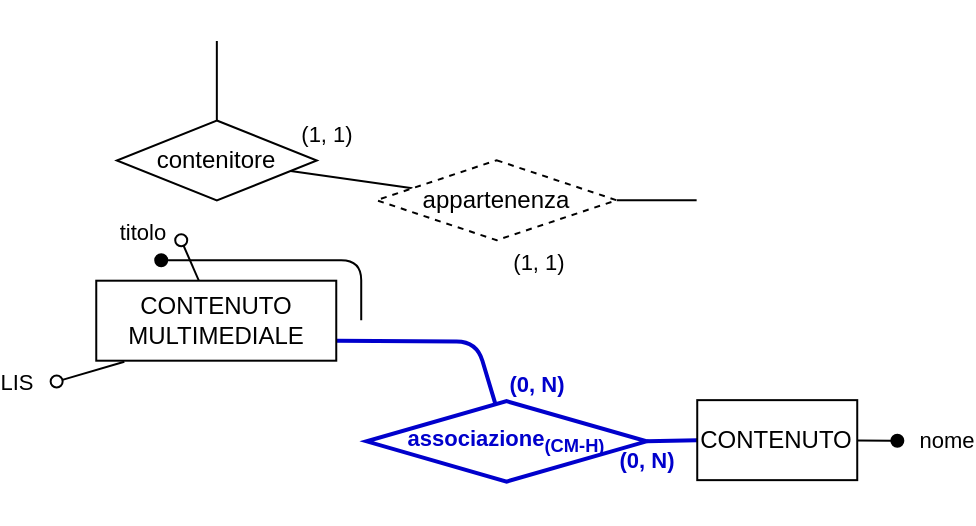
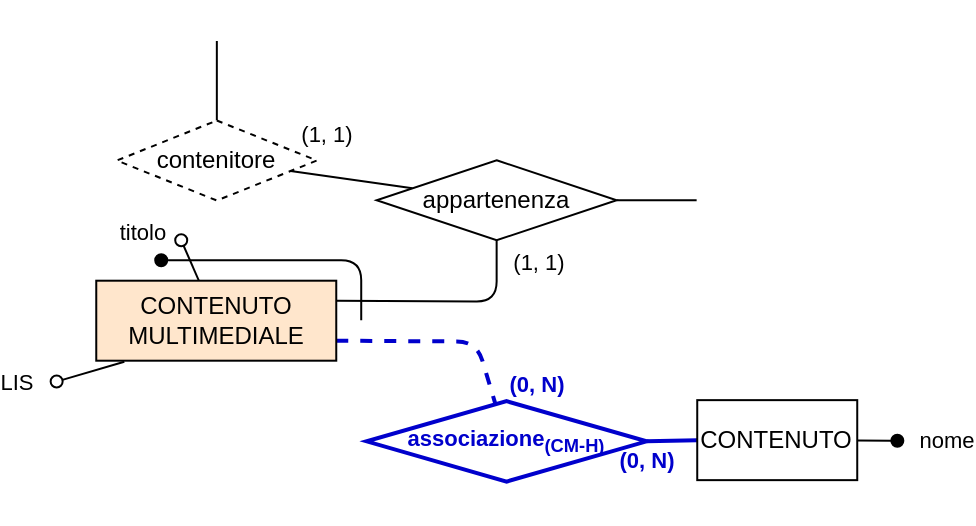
(217, 161) -> (217, 161)
(497, 200) -> (497, 200)
none -> (440, 301)
(216, 321) -> (216, 321)
(472, 346) -> (472, 346)
